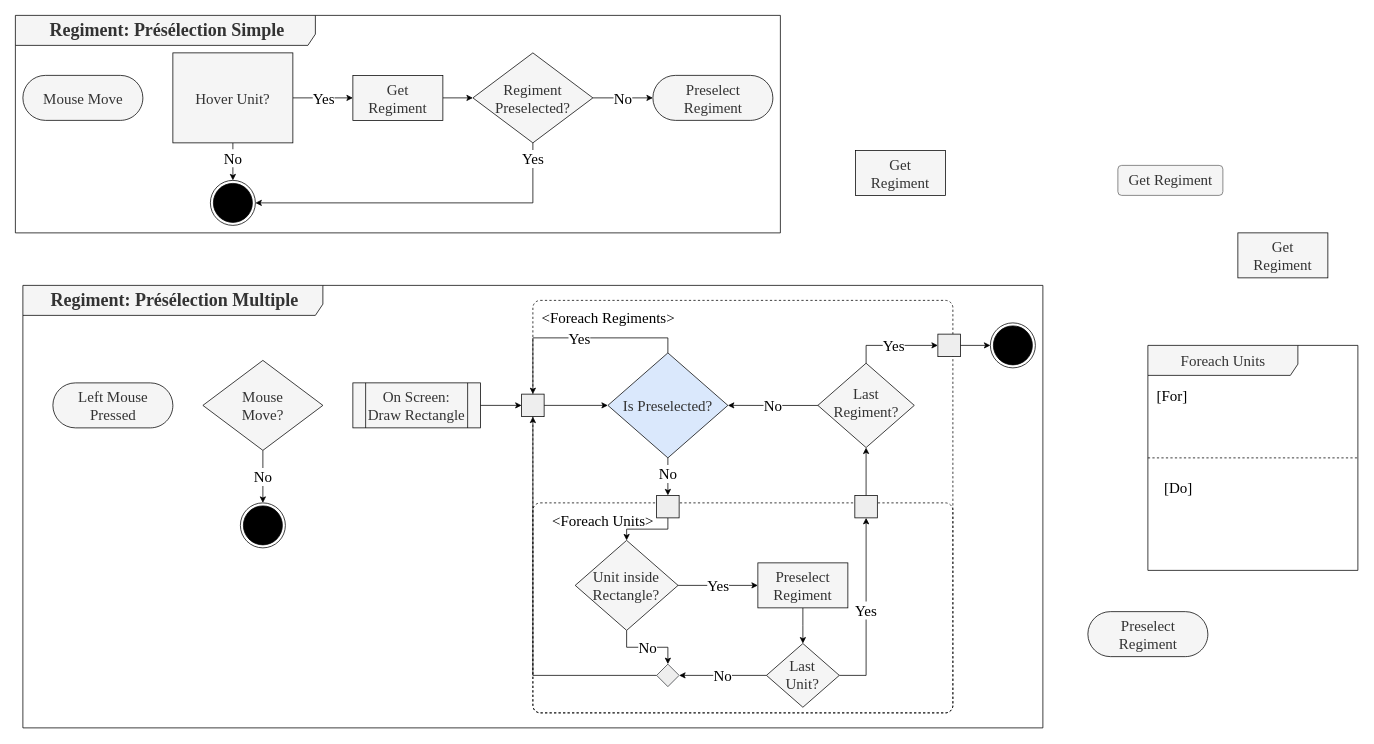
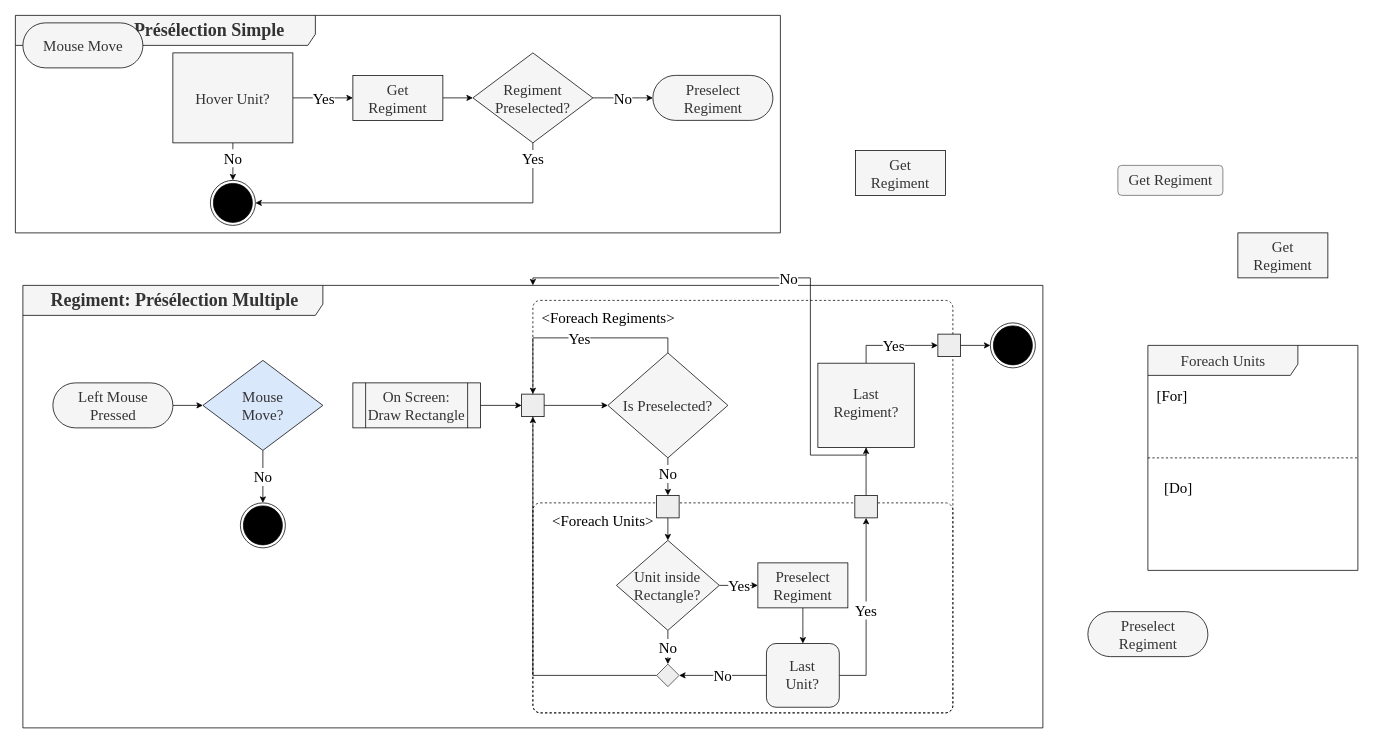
(83, 98) -> (83, 45)
none -> (185, 405)
(263, 405) -> (263, 405)
(668, 405) -> (668, 405)
(776, 405) -> (810, 367)
(866, 405) -> (866, 405)
(627, 585) -> (668, 585)
(803, 675) -> (803, 675)
